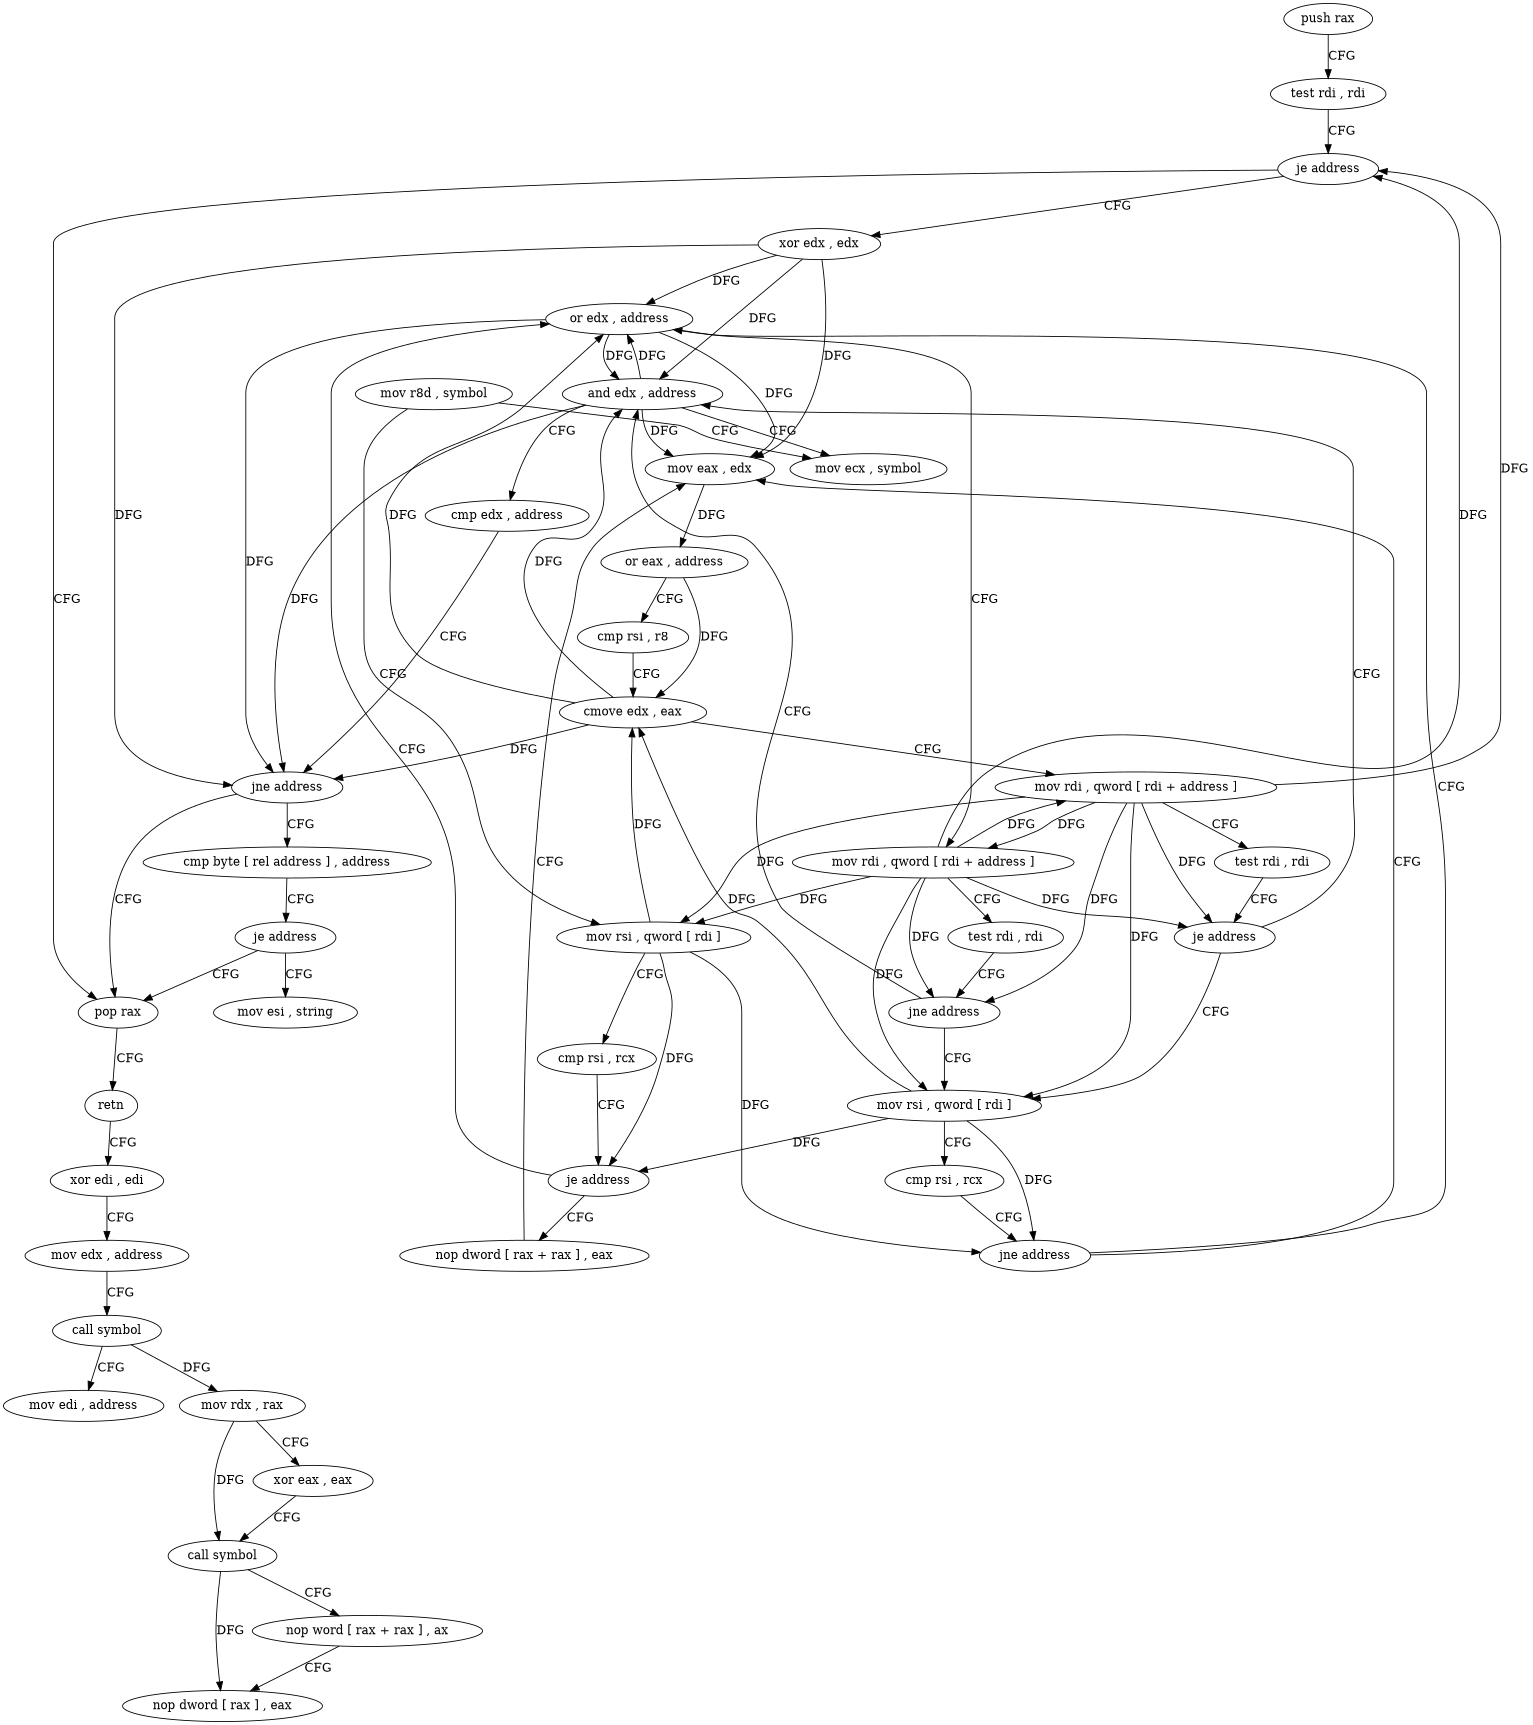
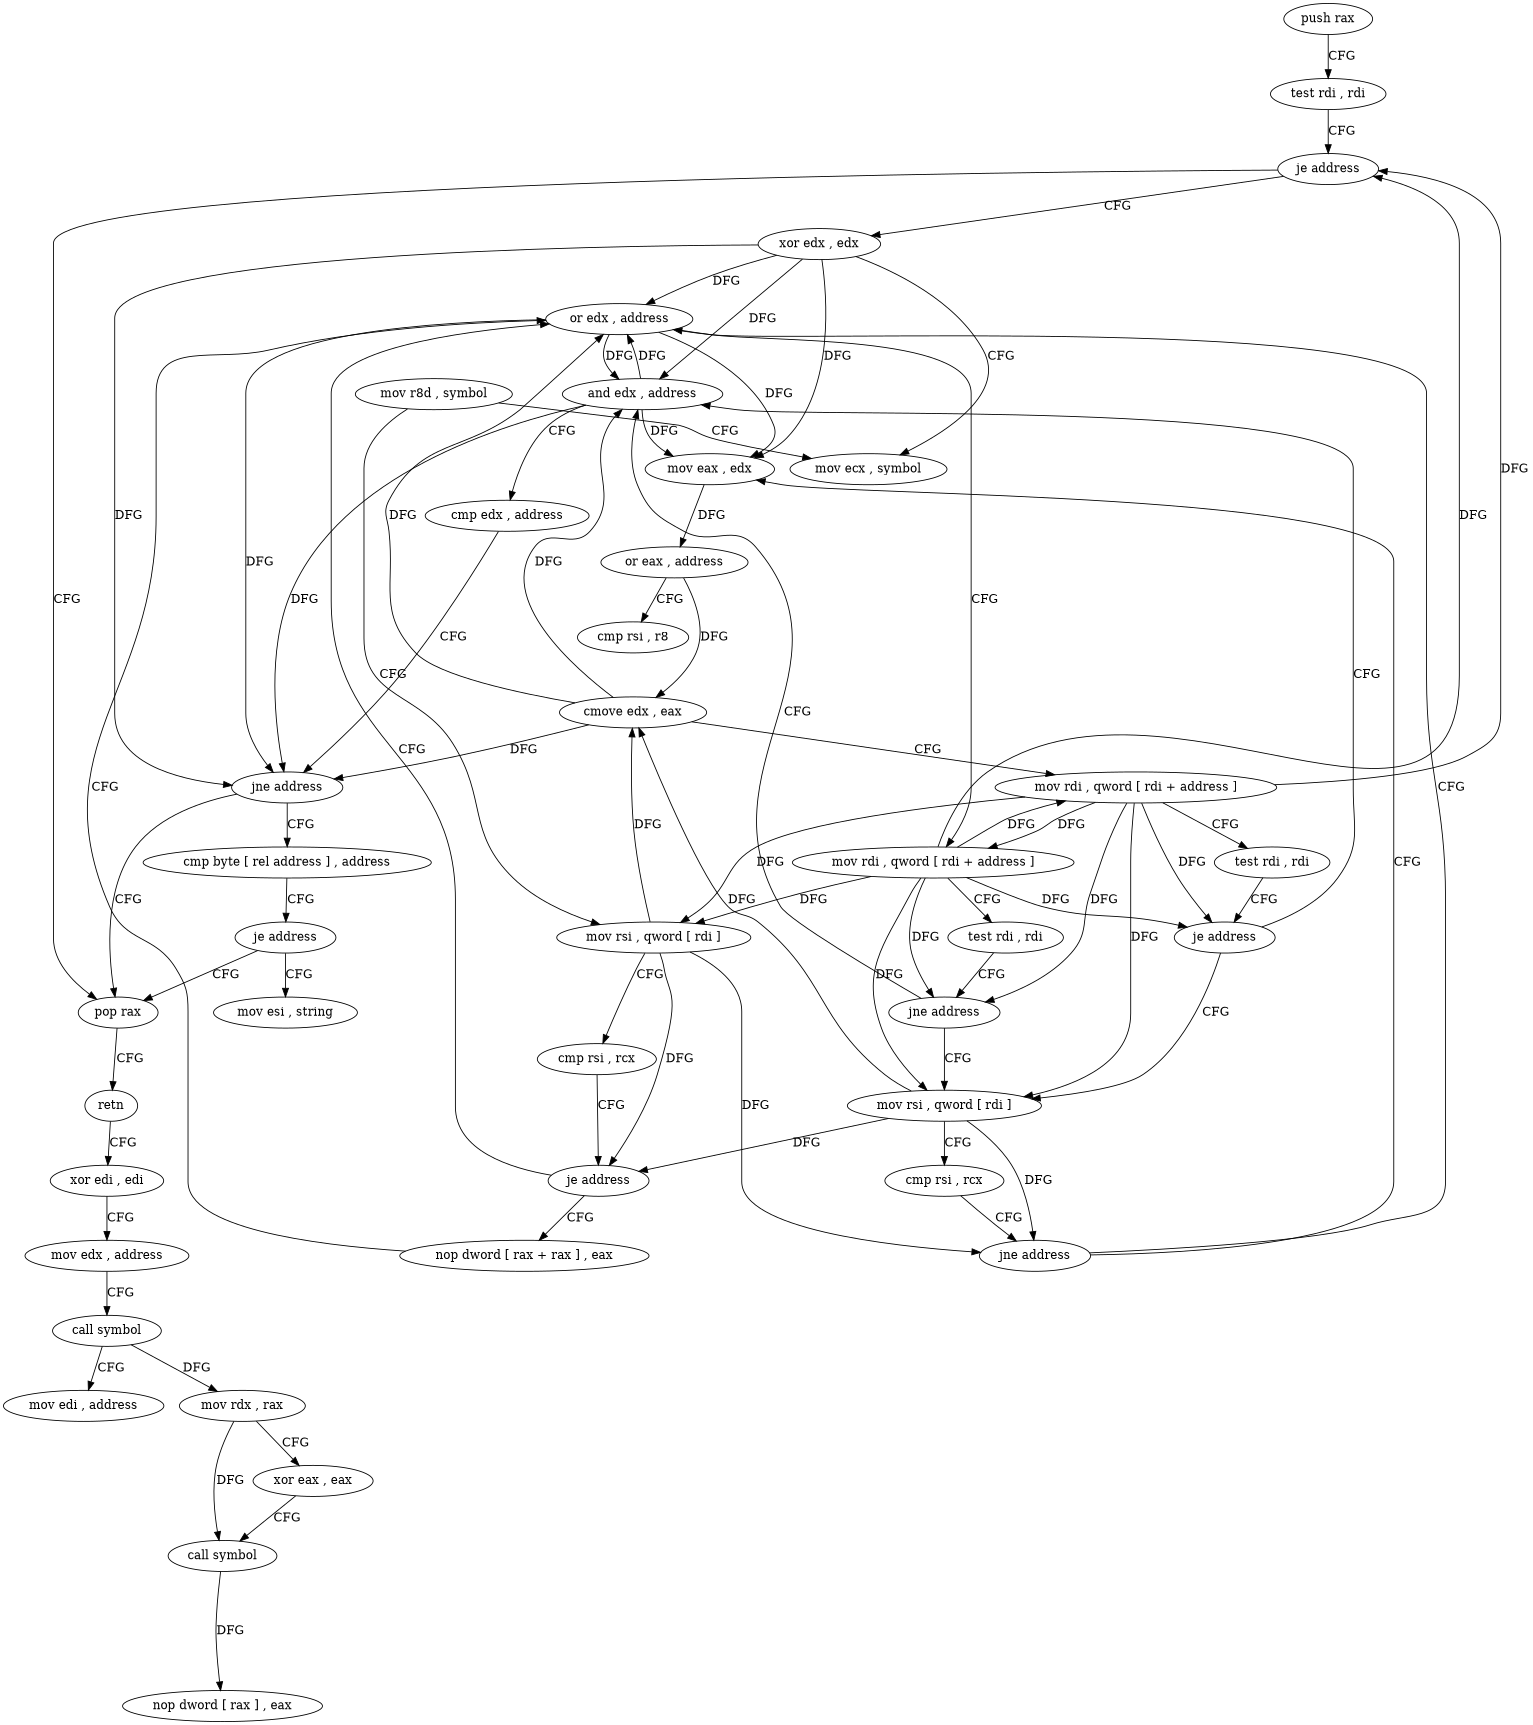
(752, 430) -> (977, 341)
(633, 671) -> none
(537, 838) -> (106, 720)
(367, 1631) -> none
